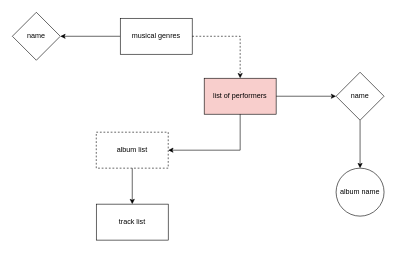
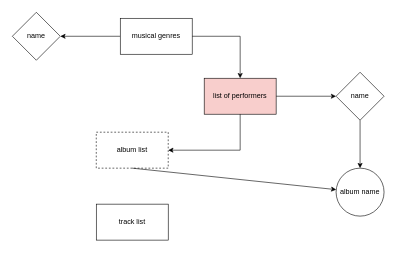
(235, 36) -> (235, 36)
(132, 198) -> (233, 179)
